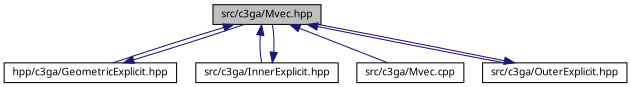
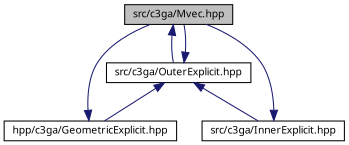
(168, 45) -> (130, 105)
(260, 49) -> (230, 104)
(410, 73) -> none
